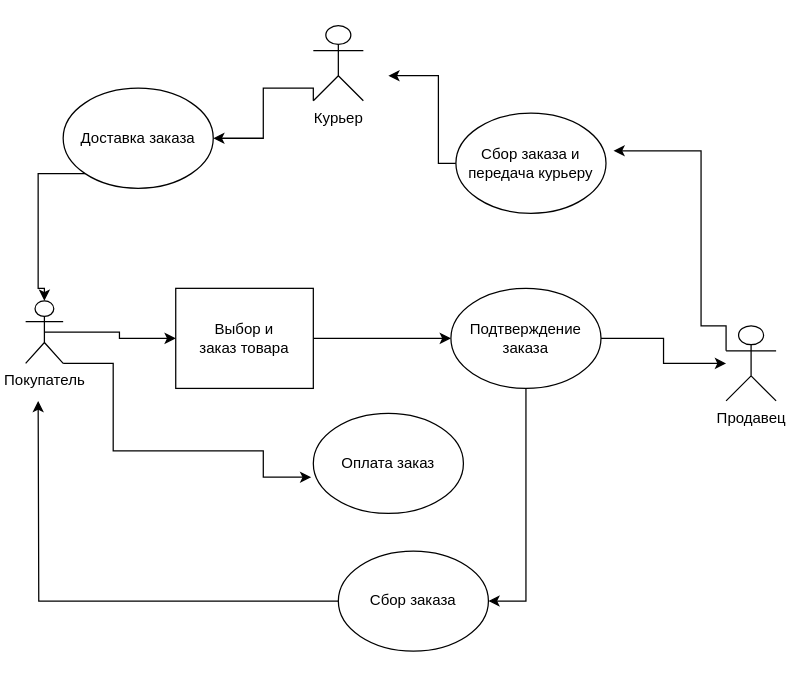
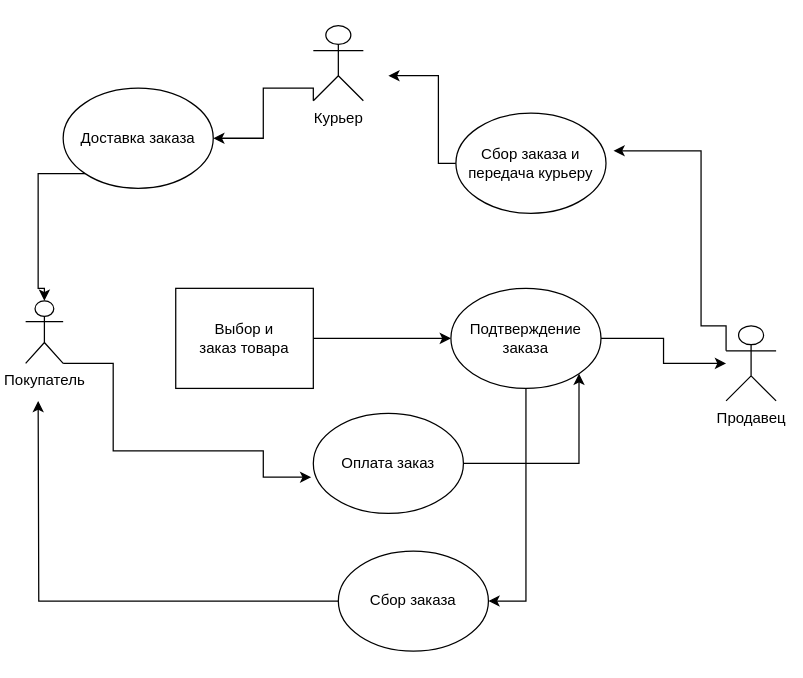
(110, 332) -> none
none -> (562, 463)
